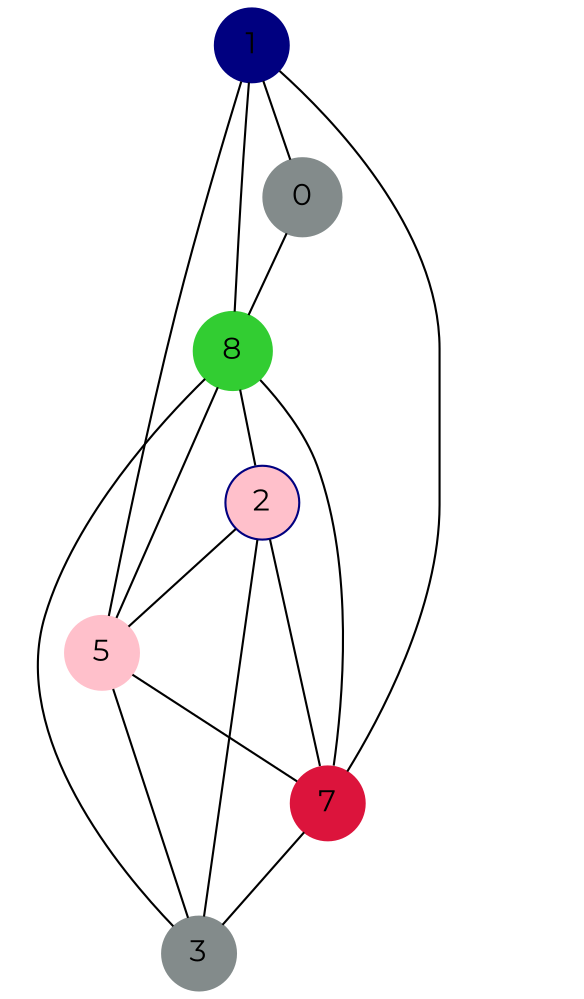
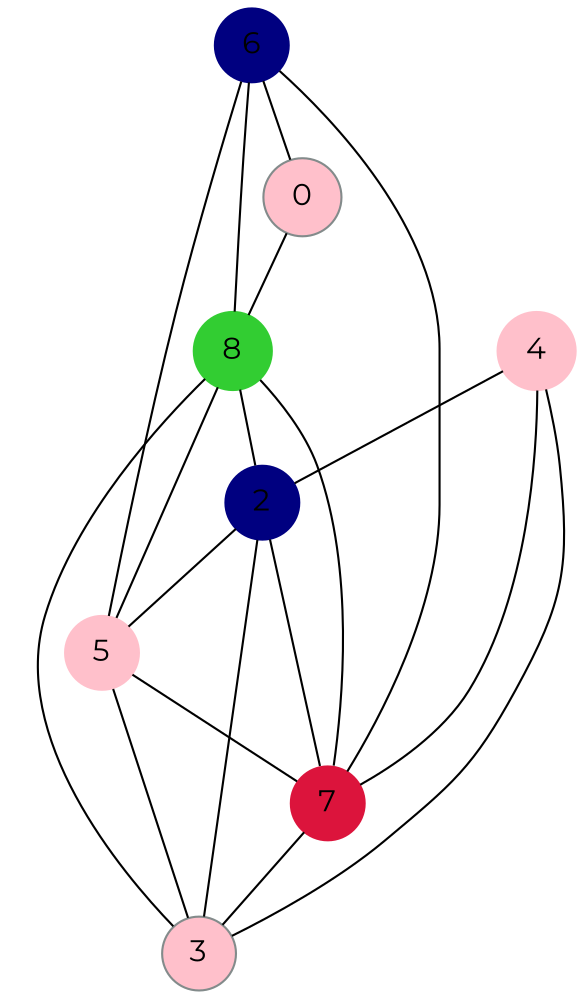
(252, 45) -> (252, 45)
(302, 197) -> (302, 197)
none -> (537, 351)
(262, 503) -> (262, 503)
(199, 954) -> (199, 954)
